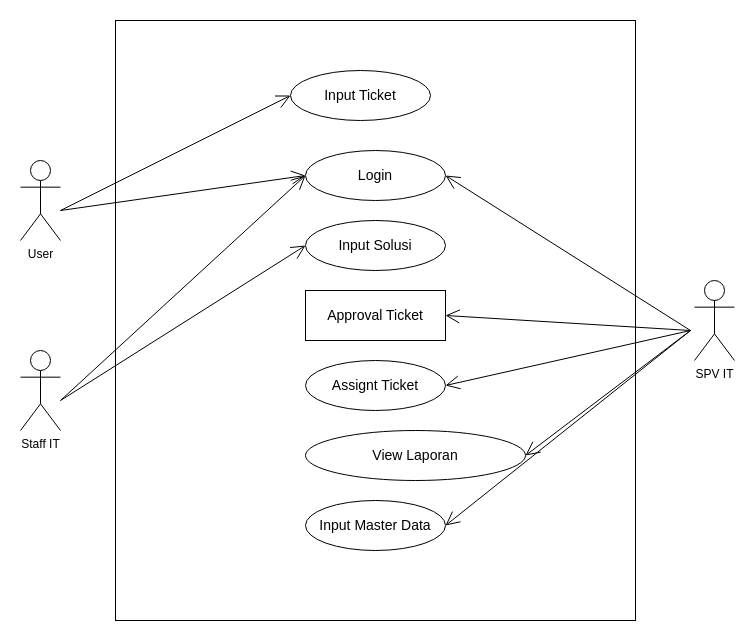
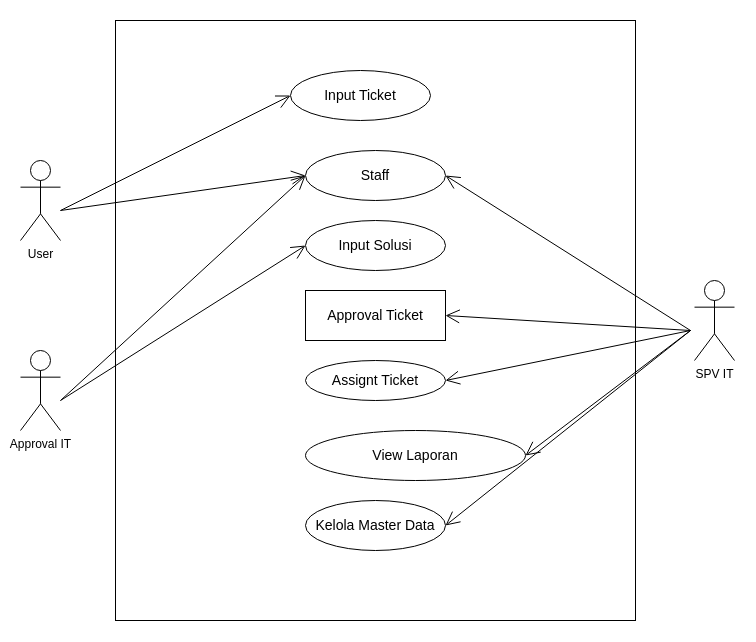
(376, 176) -> (376, 176)
(376, 386) -> (376, 381)
(41, 445) -> (41, 445)
(376, 526) -> (376, 526)
